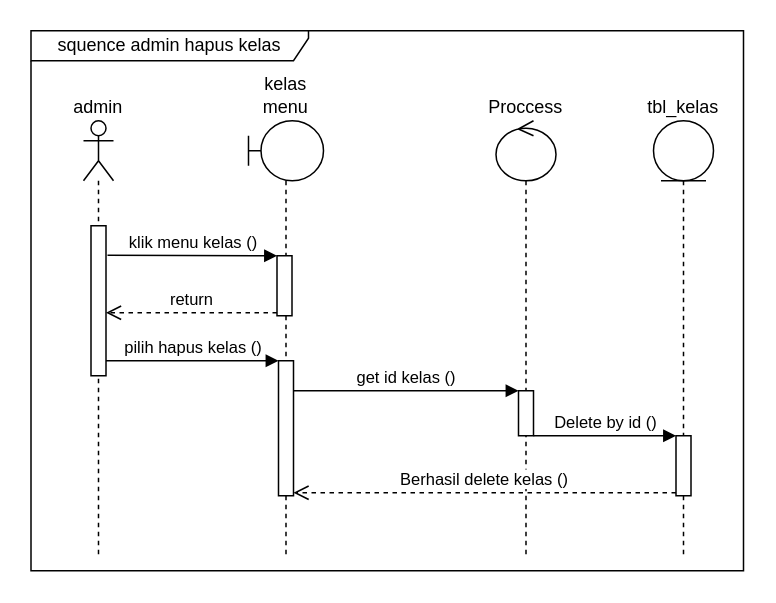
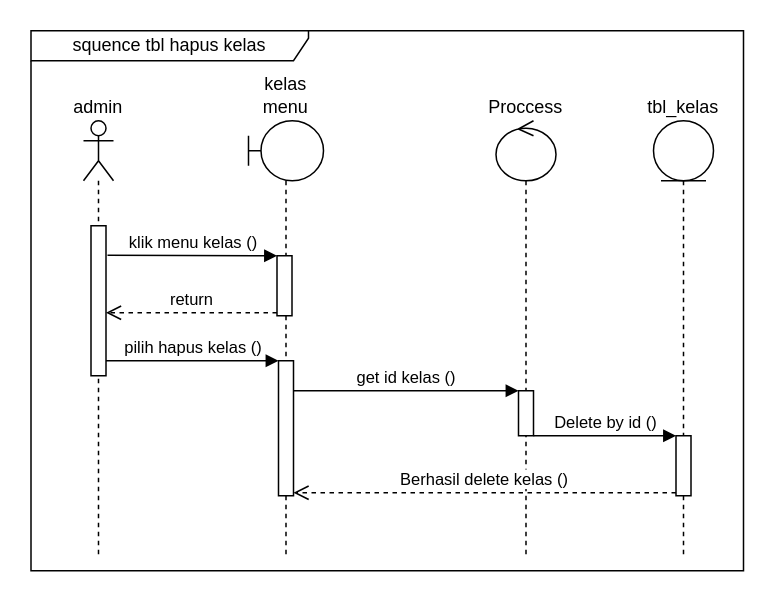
(170, 46) -> (170, 46)
